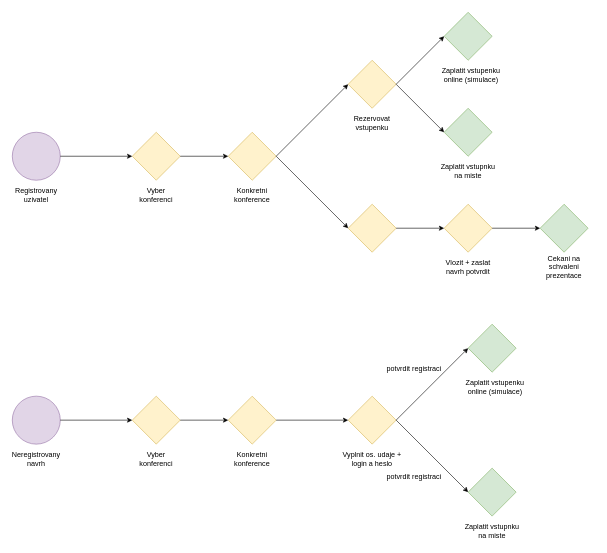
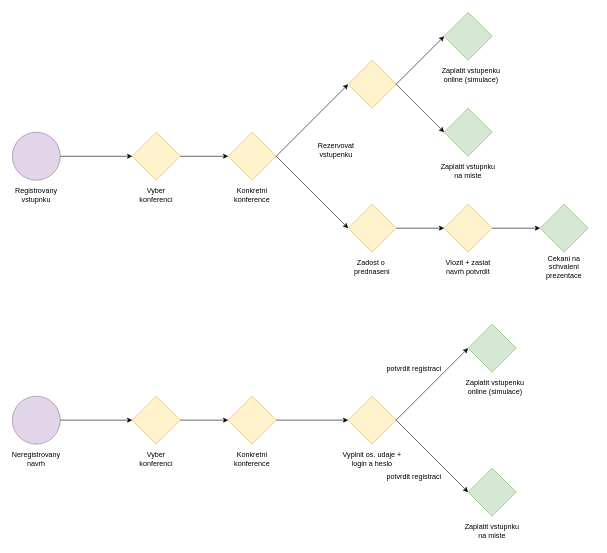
(372, 123) -> (336, 150)
(36, 195) -> (36, 195)
none -> (372, 267)
